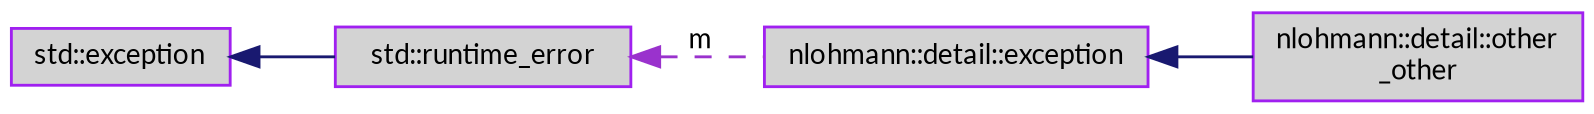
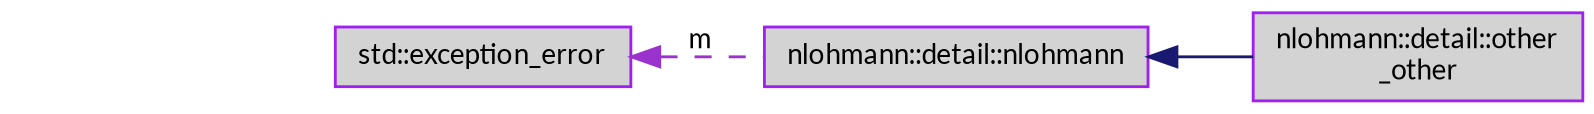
(121, 57) -> none
(483, 57) -> (483, 57)
(956, 57) -> (956, 57)
